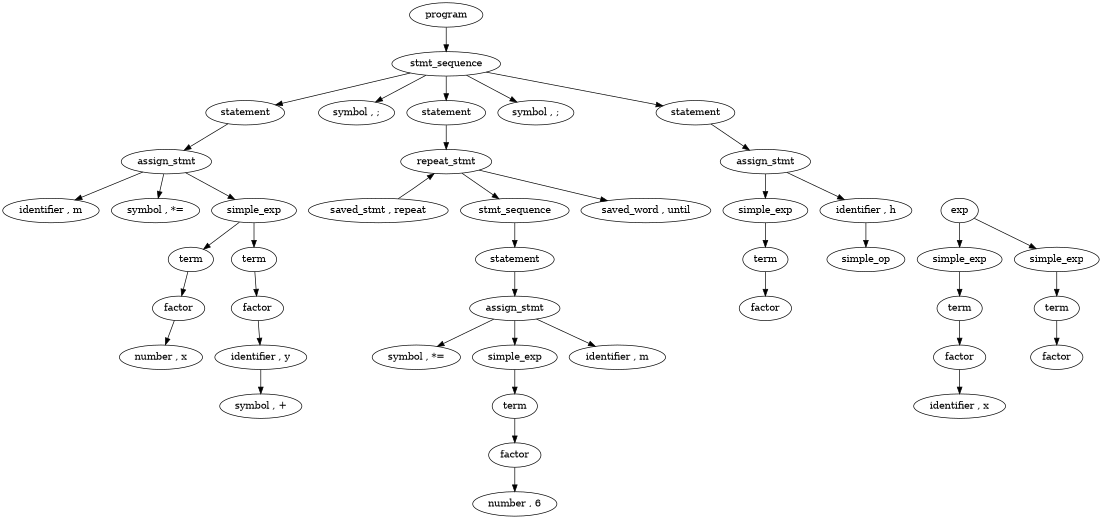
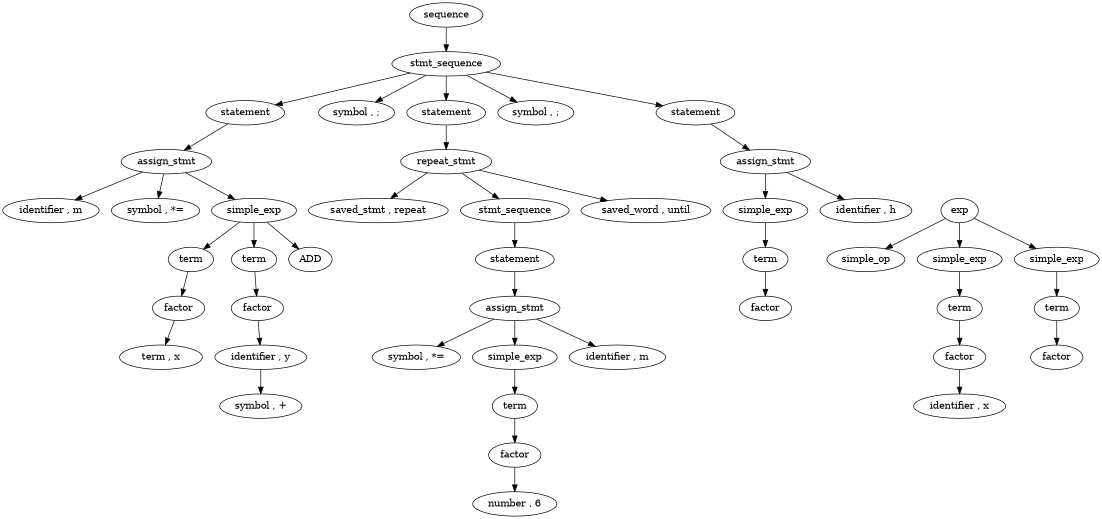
(446, 15) -> (446, 15)
(414, 188) -> (412, 183)
(866, 232) -> (919, 232)
none -> (310, 259)
(161, 357) -> (161, 357)
